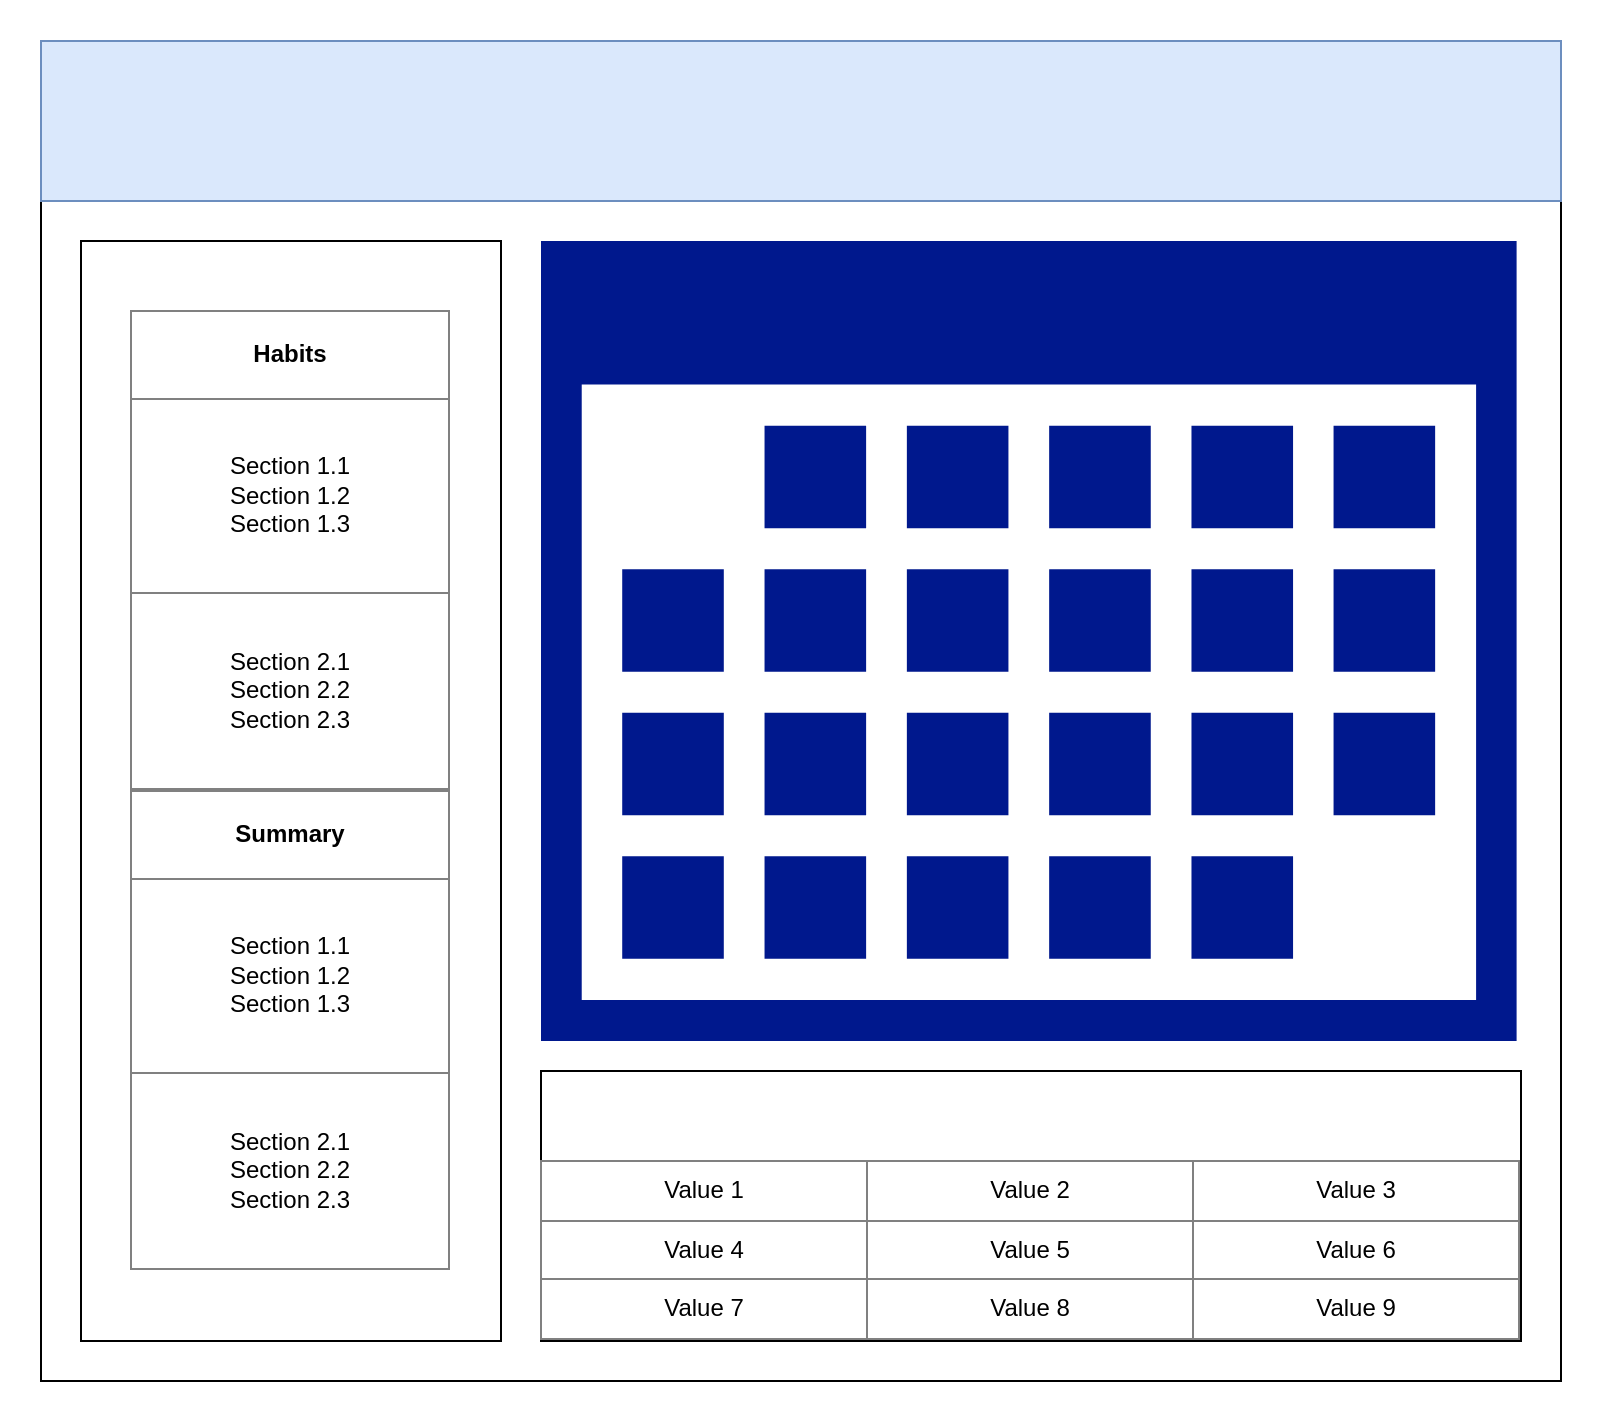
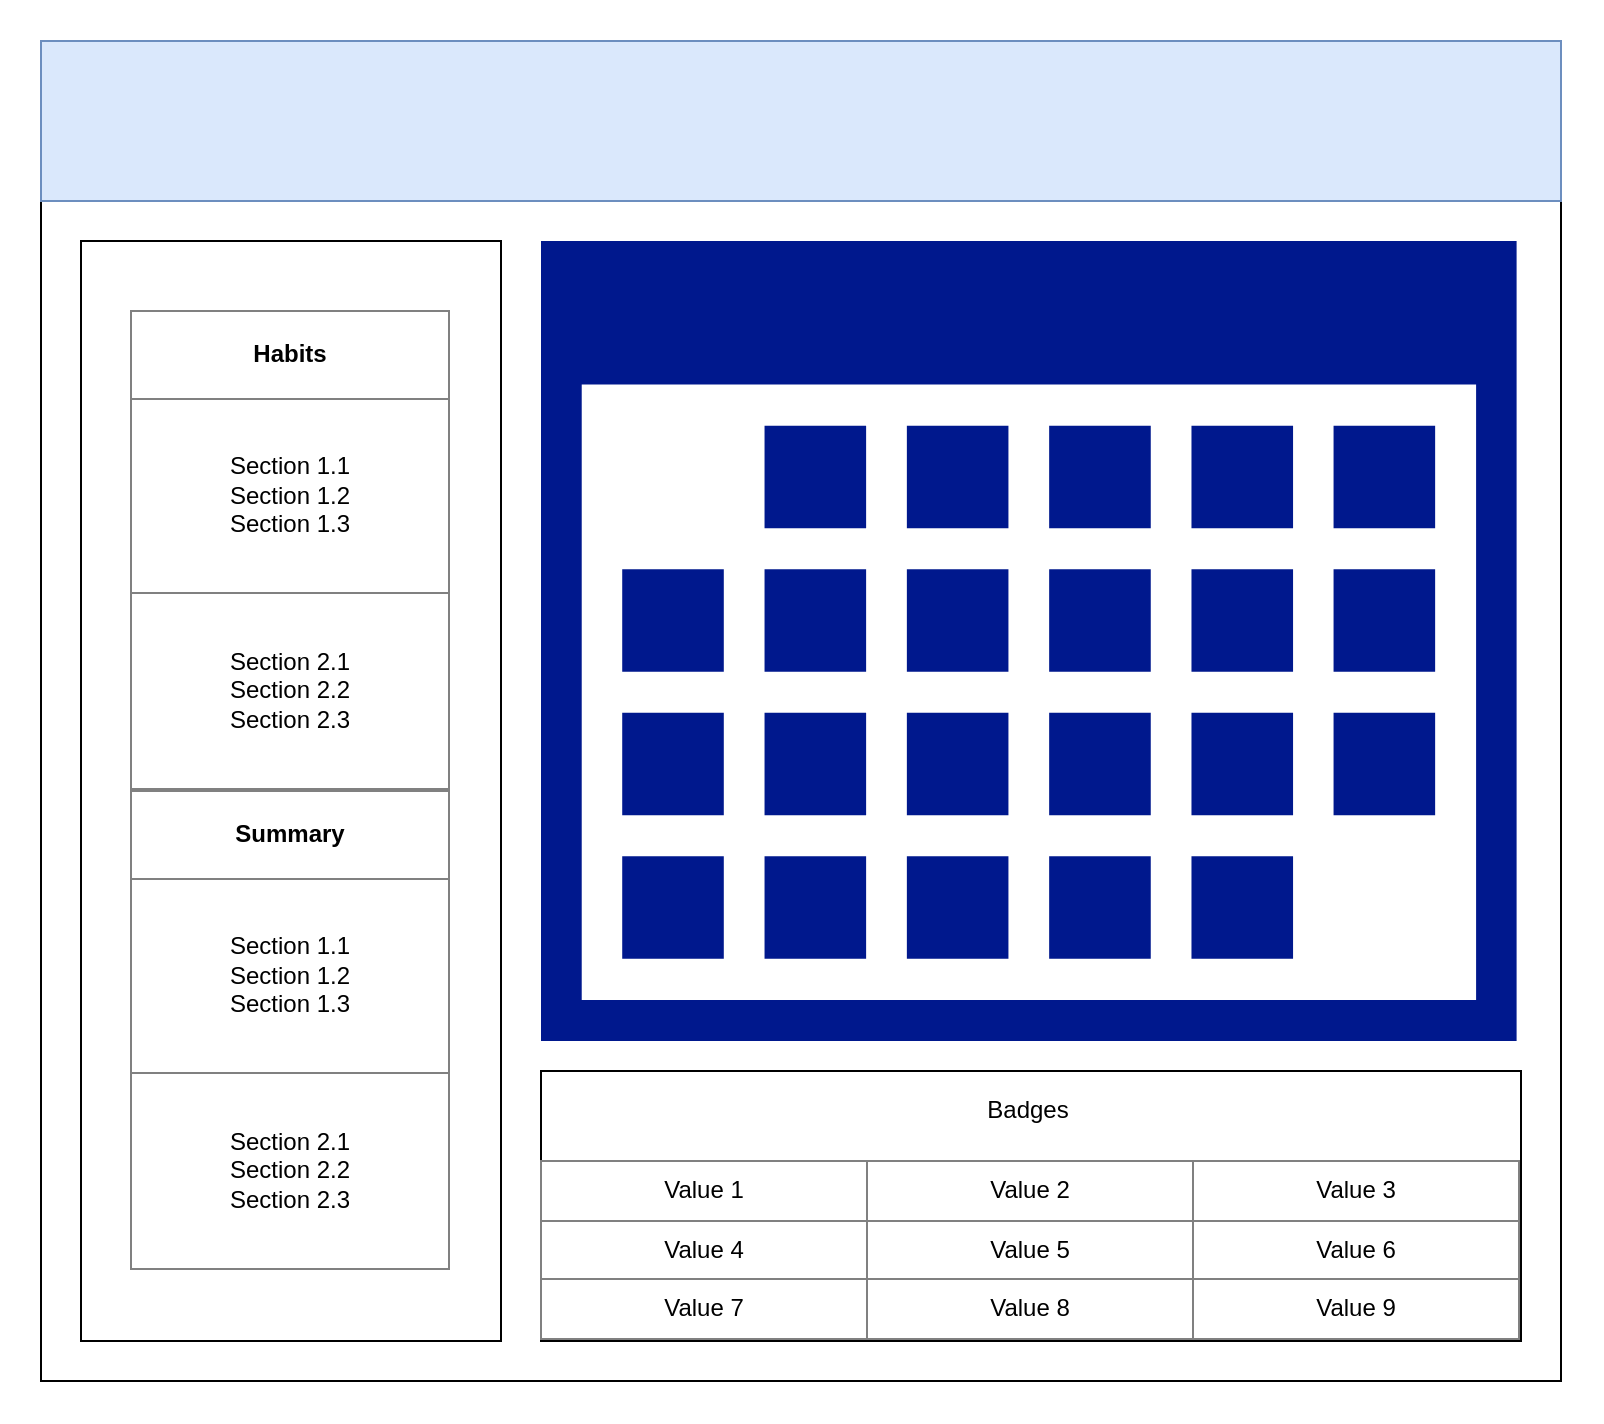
none -> (1029, 1111)
